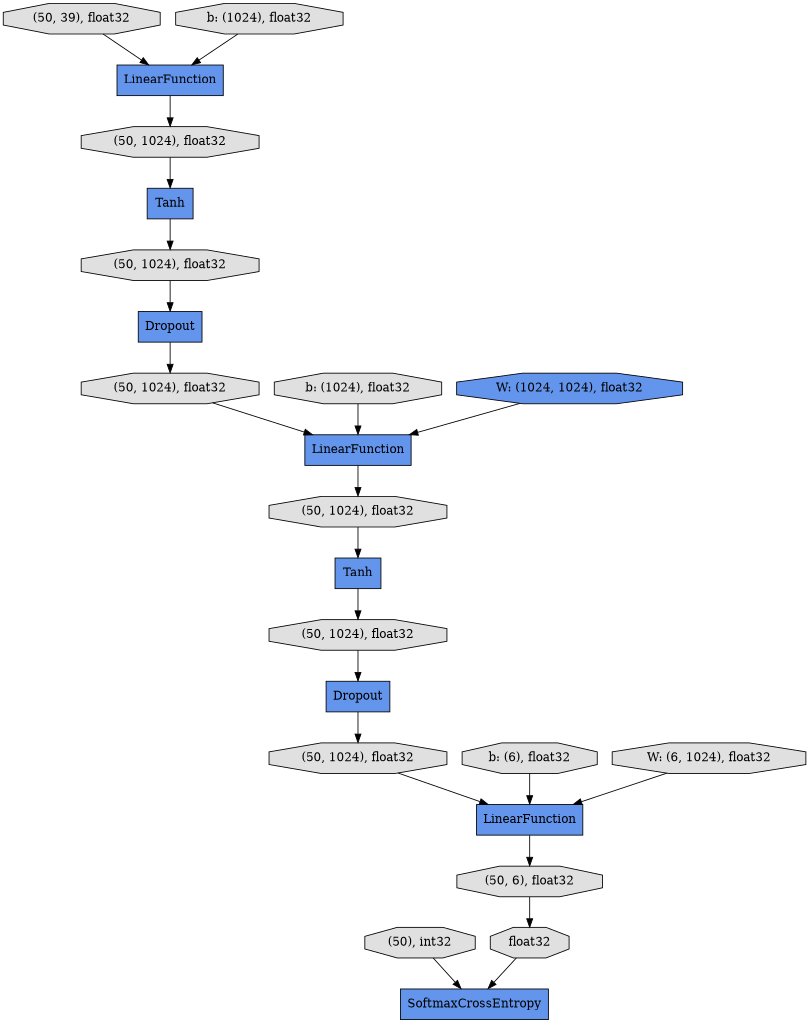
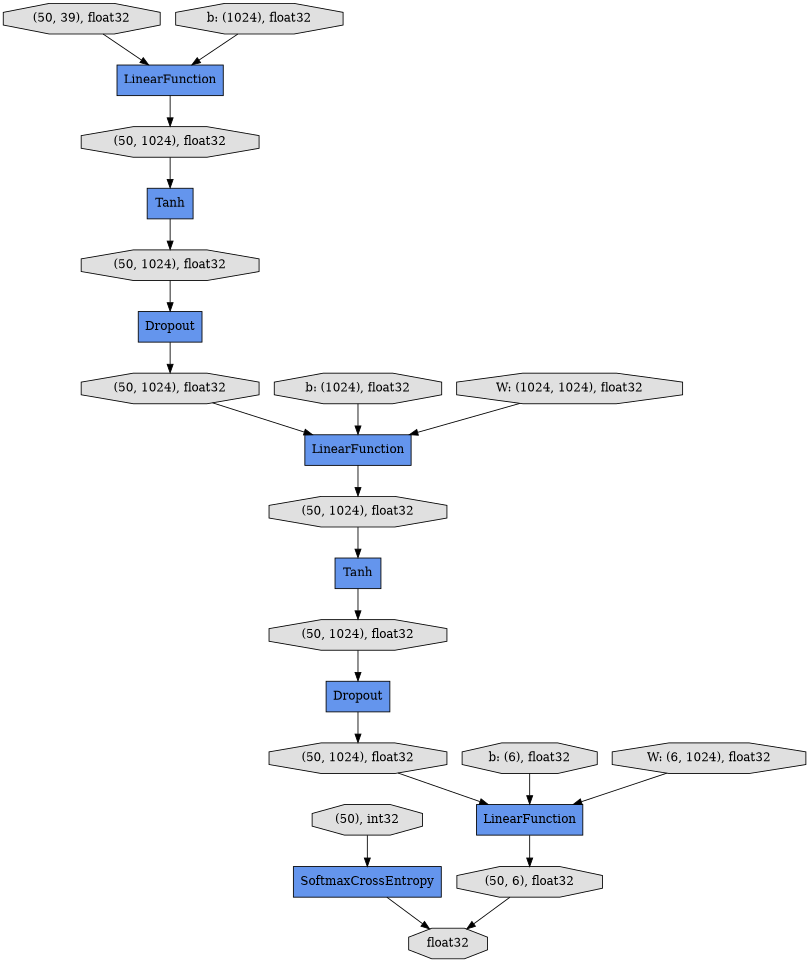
(570, 388) -> (570, 388)
(505, 970) -> (405, 910)
